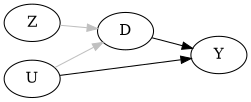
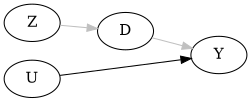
(167, 42) -> (167, 42)
(74, 57) -> none
